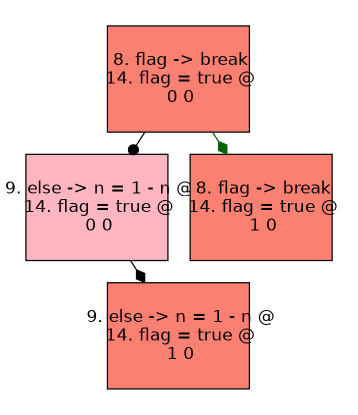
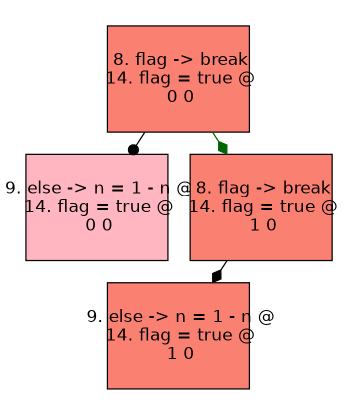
(134, 265) -> (224, 265)
